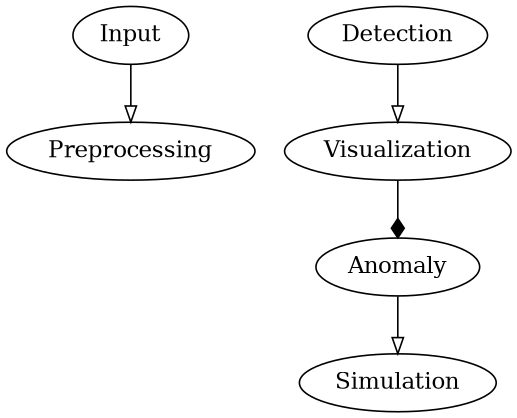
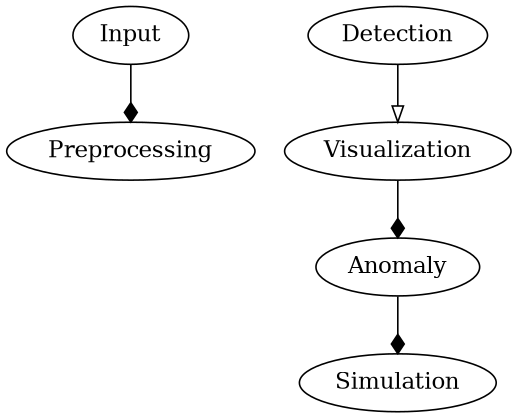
(131, 85) -> (131, 84)
(398, 317) -> (398, 315)
